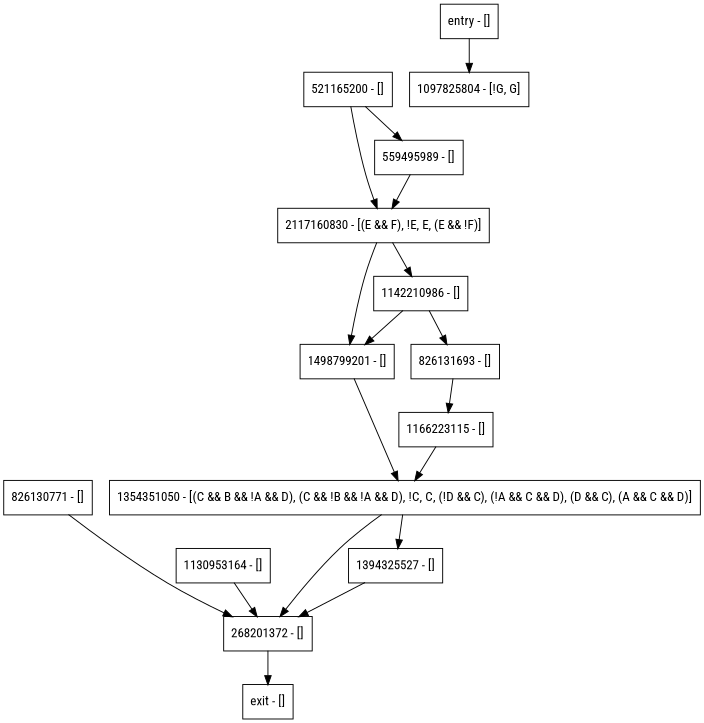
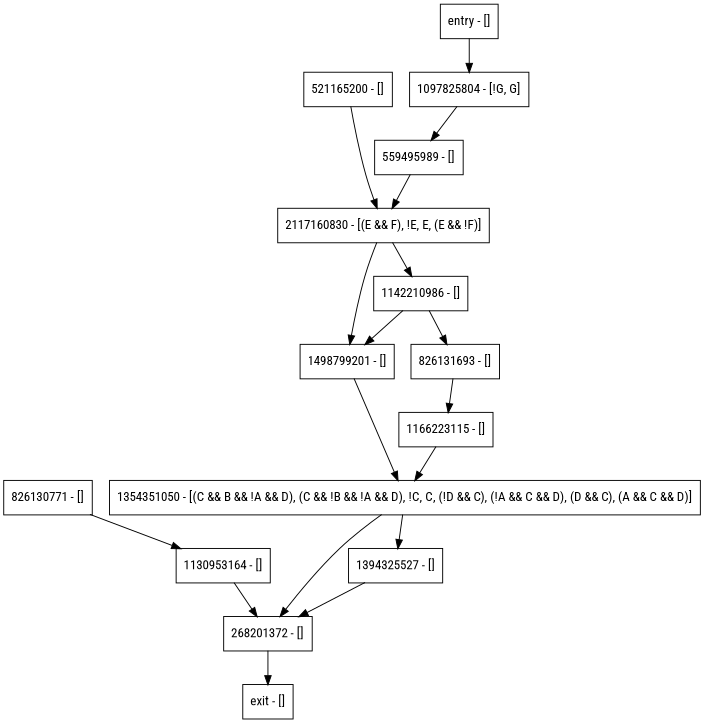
(380, 120) -> (447, 120)
(144, 568) -> (131, 530)
